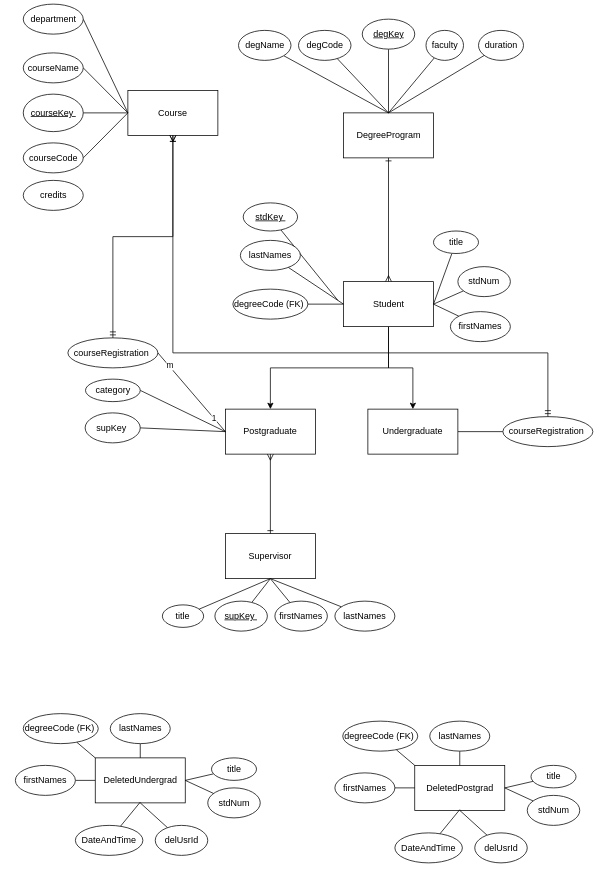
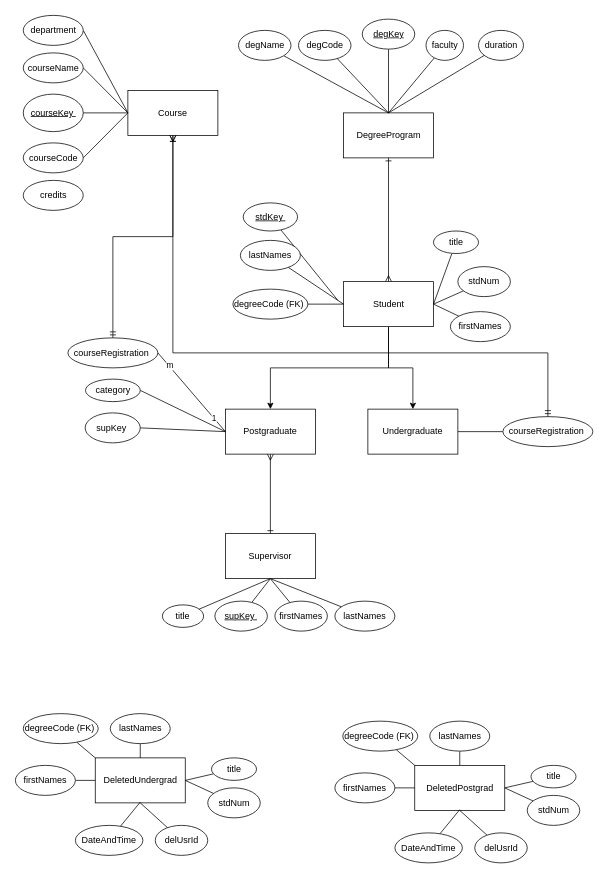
(53, 19) -> (53, 30)
